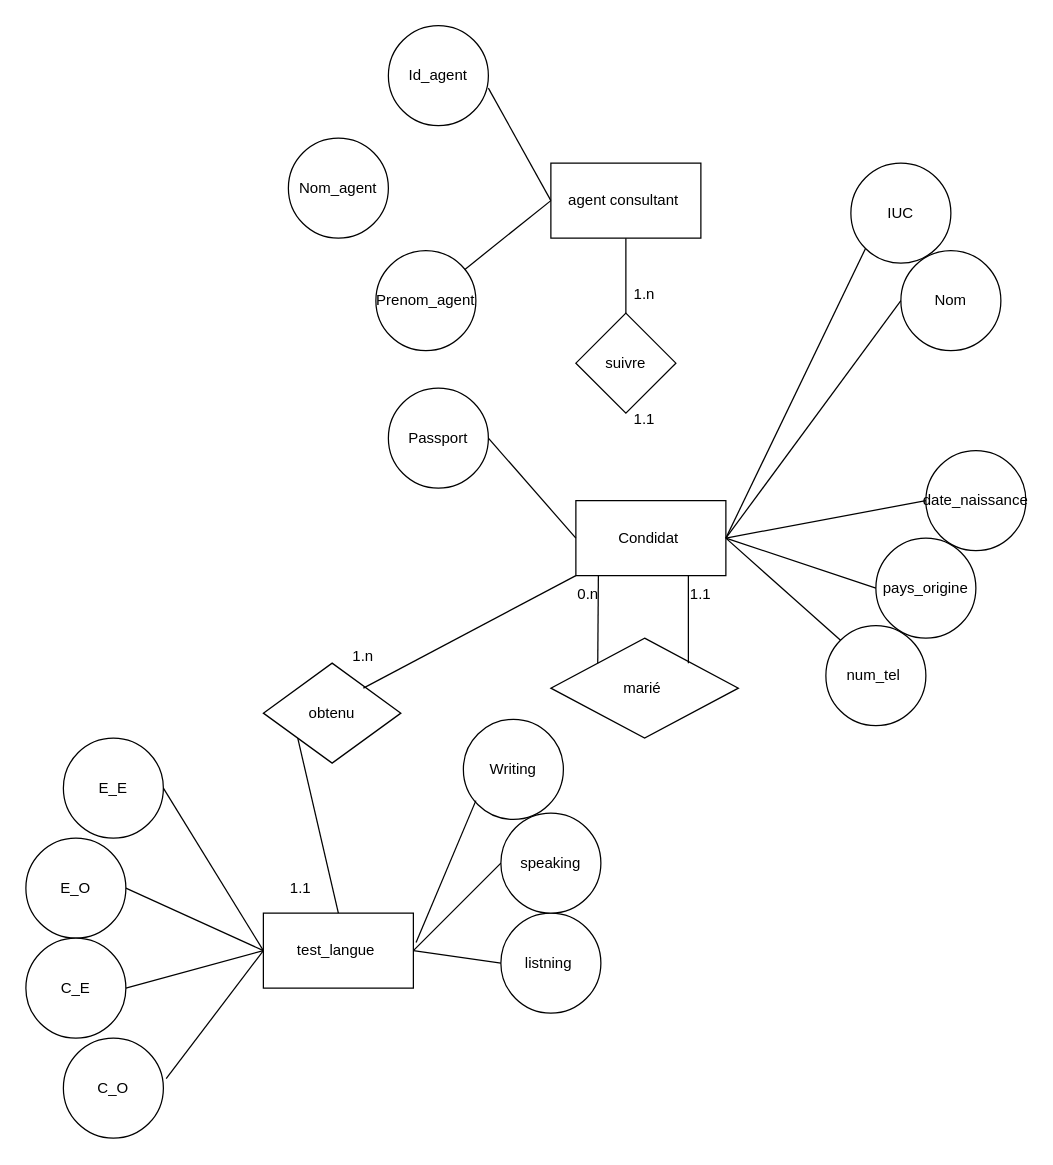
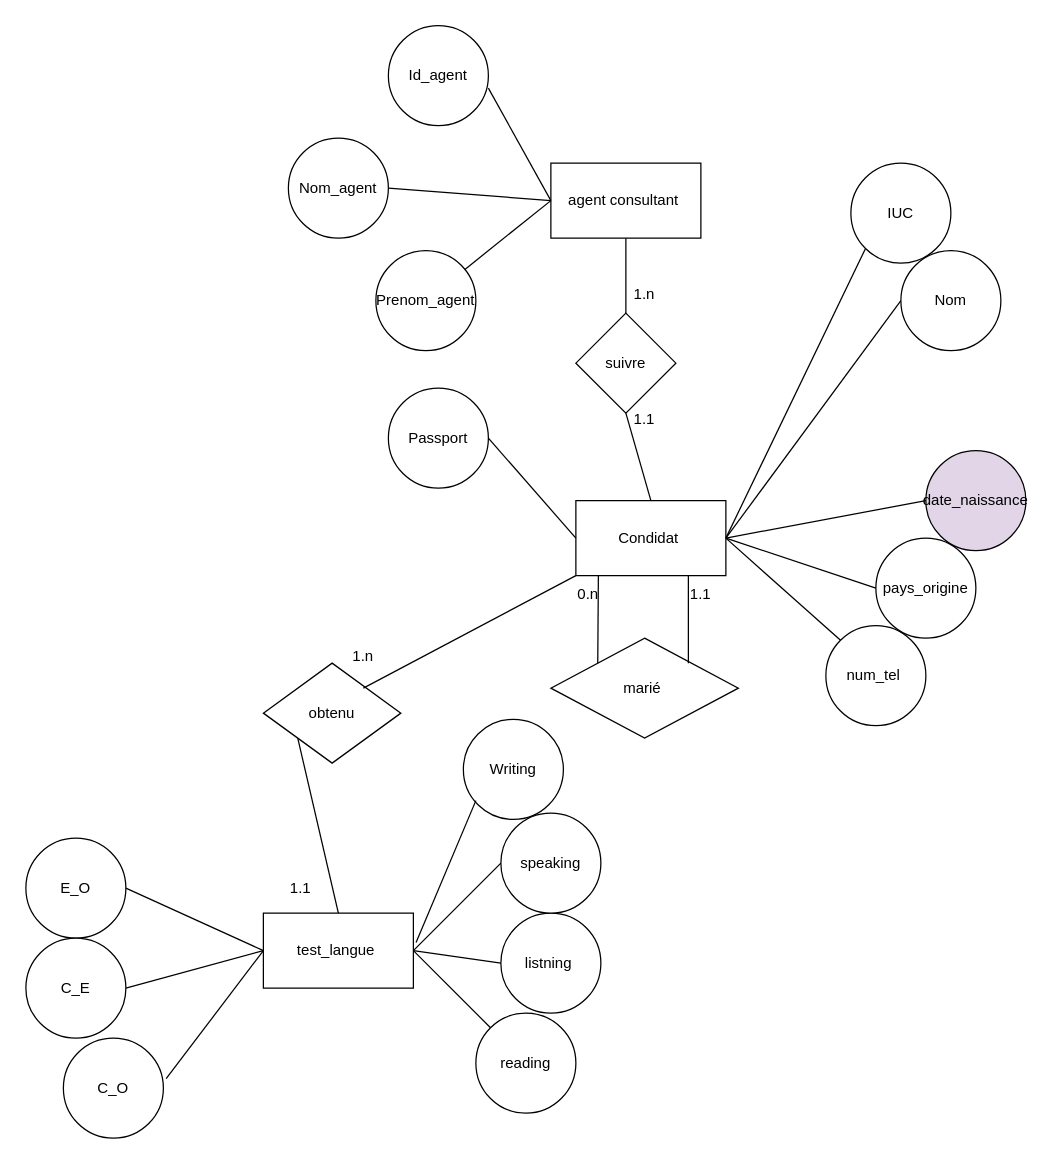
none -> (467, 194)
none -> (638, 457)
(976, 501) -> (976, 501)
(113, 788) -> none
(212, 868) -> none
none -> (453, 990)
none -> (526, 1063)
